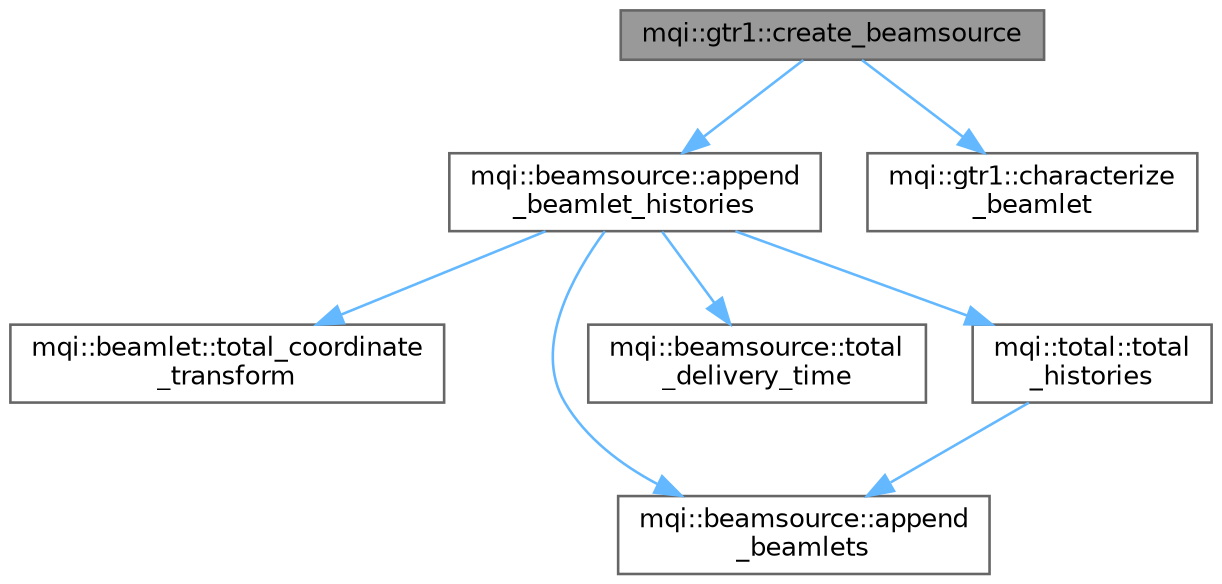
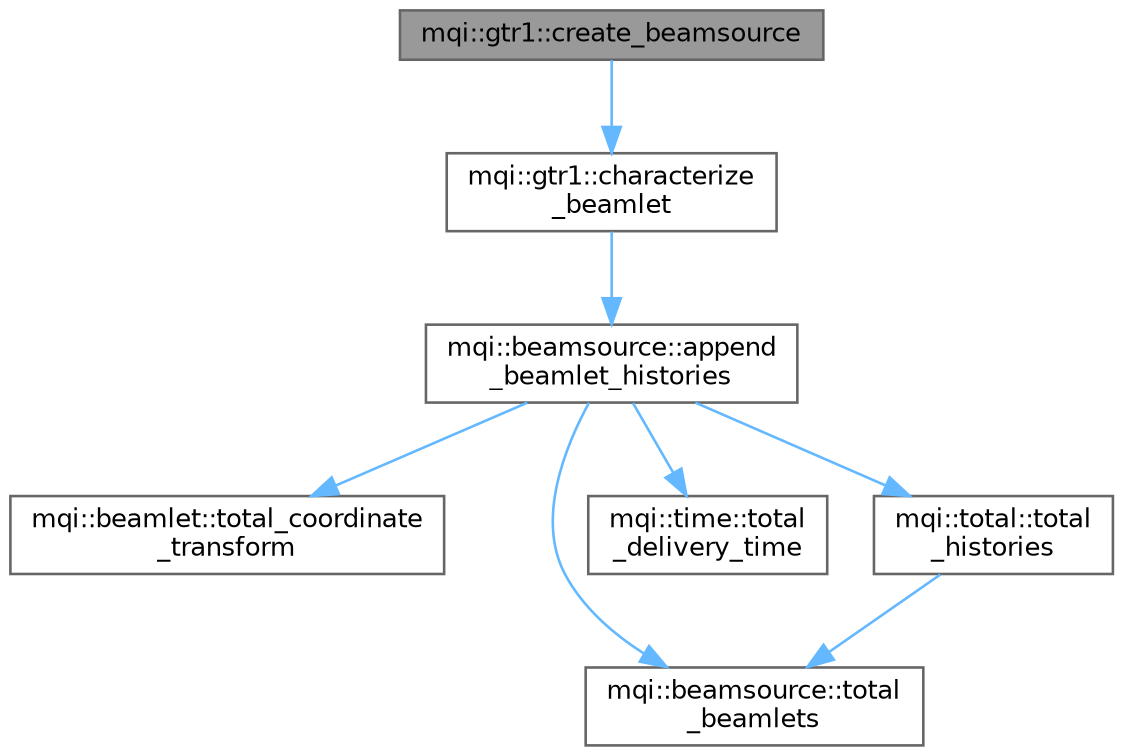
(754, 98) -> (612, 265)
(757, 364) -> (708, 535)
(804, 535) -> (754, 706)
